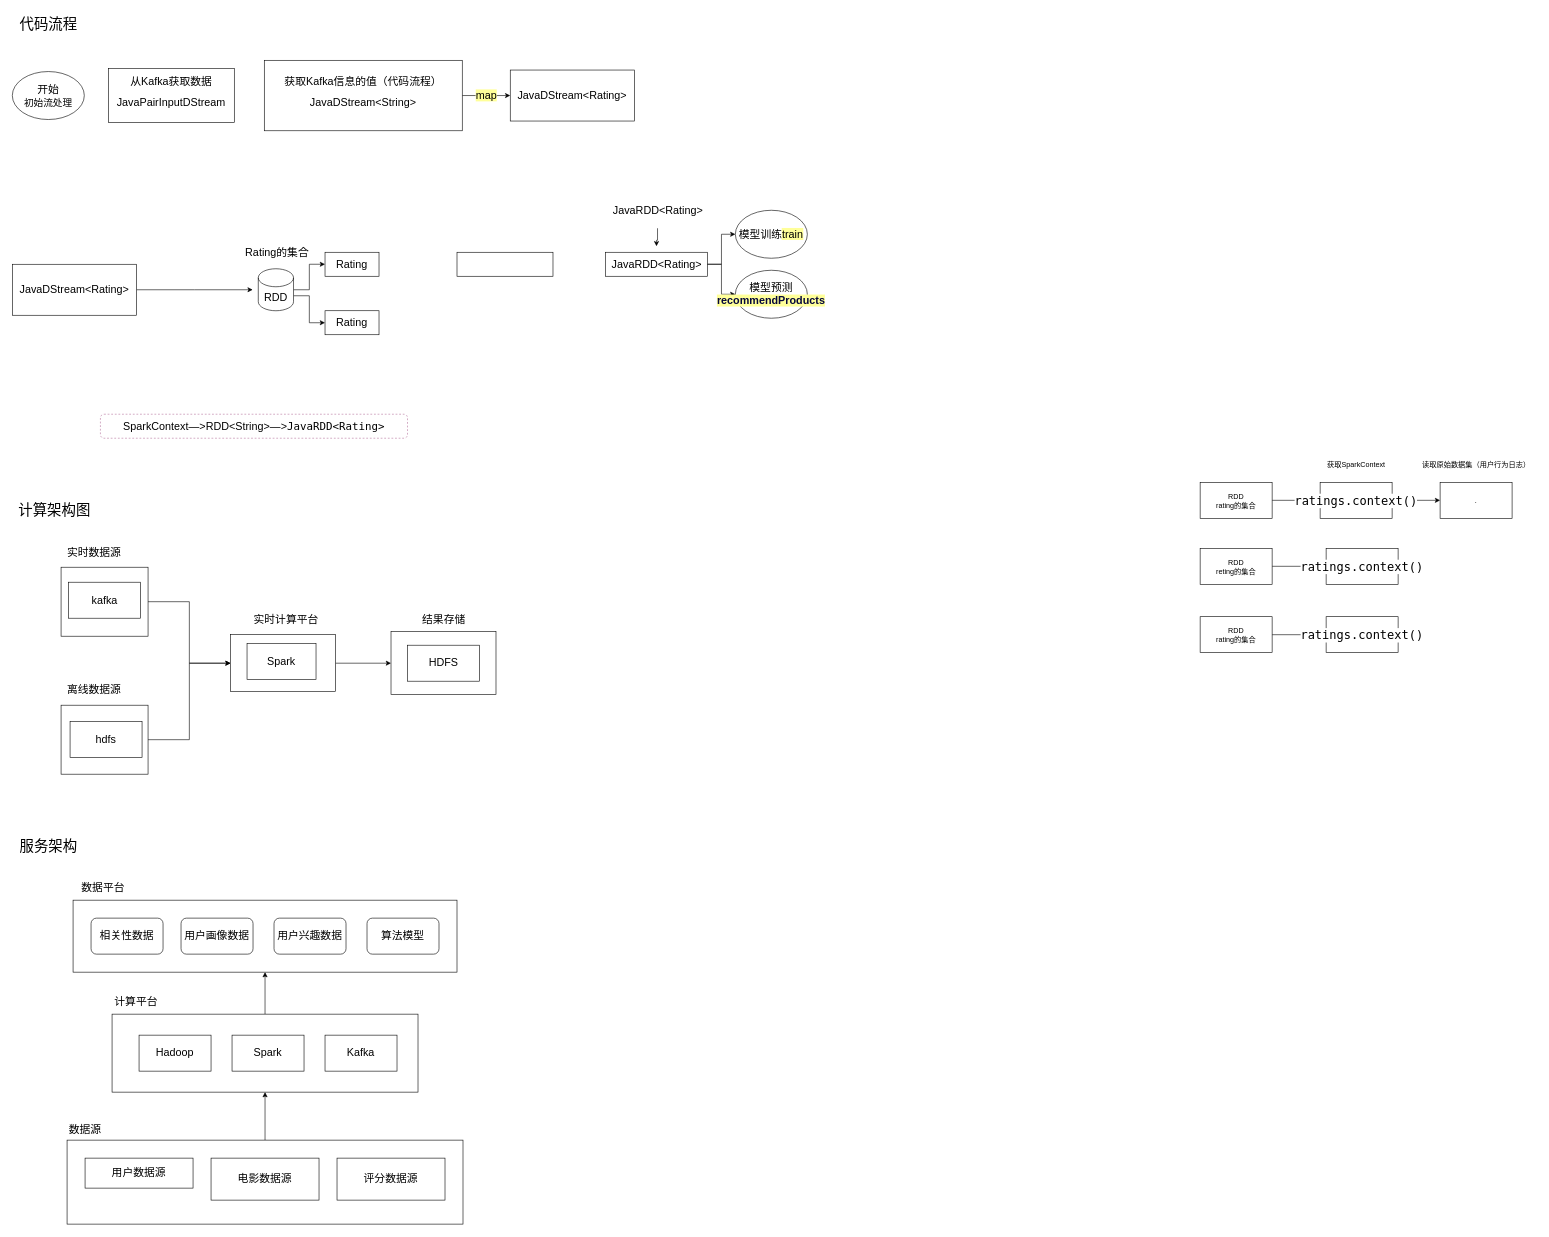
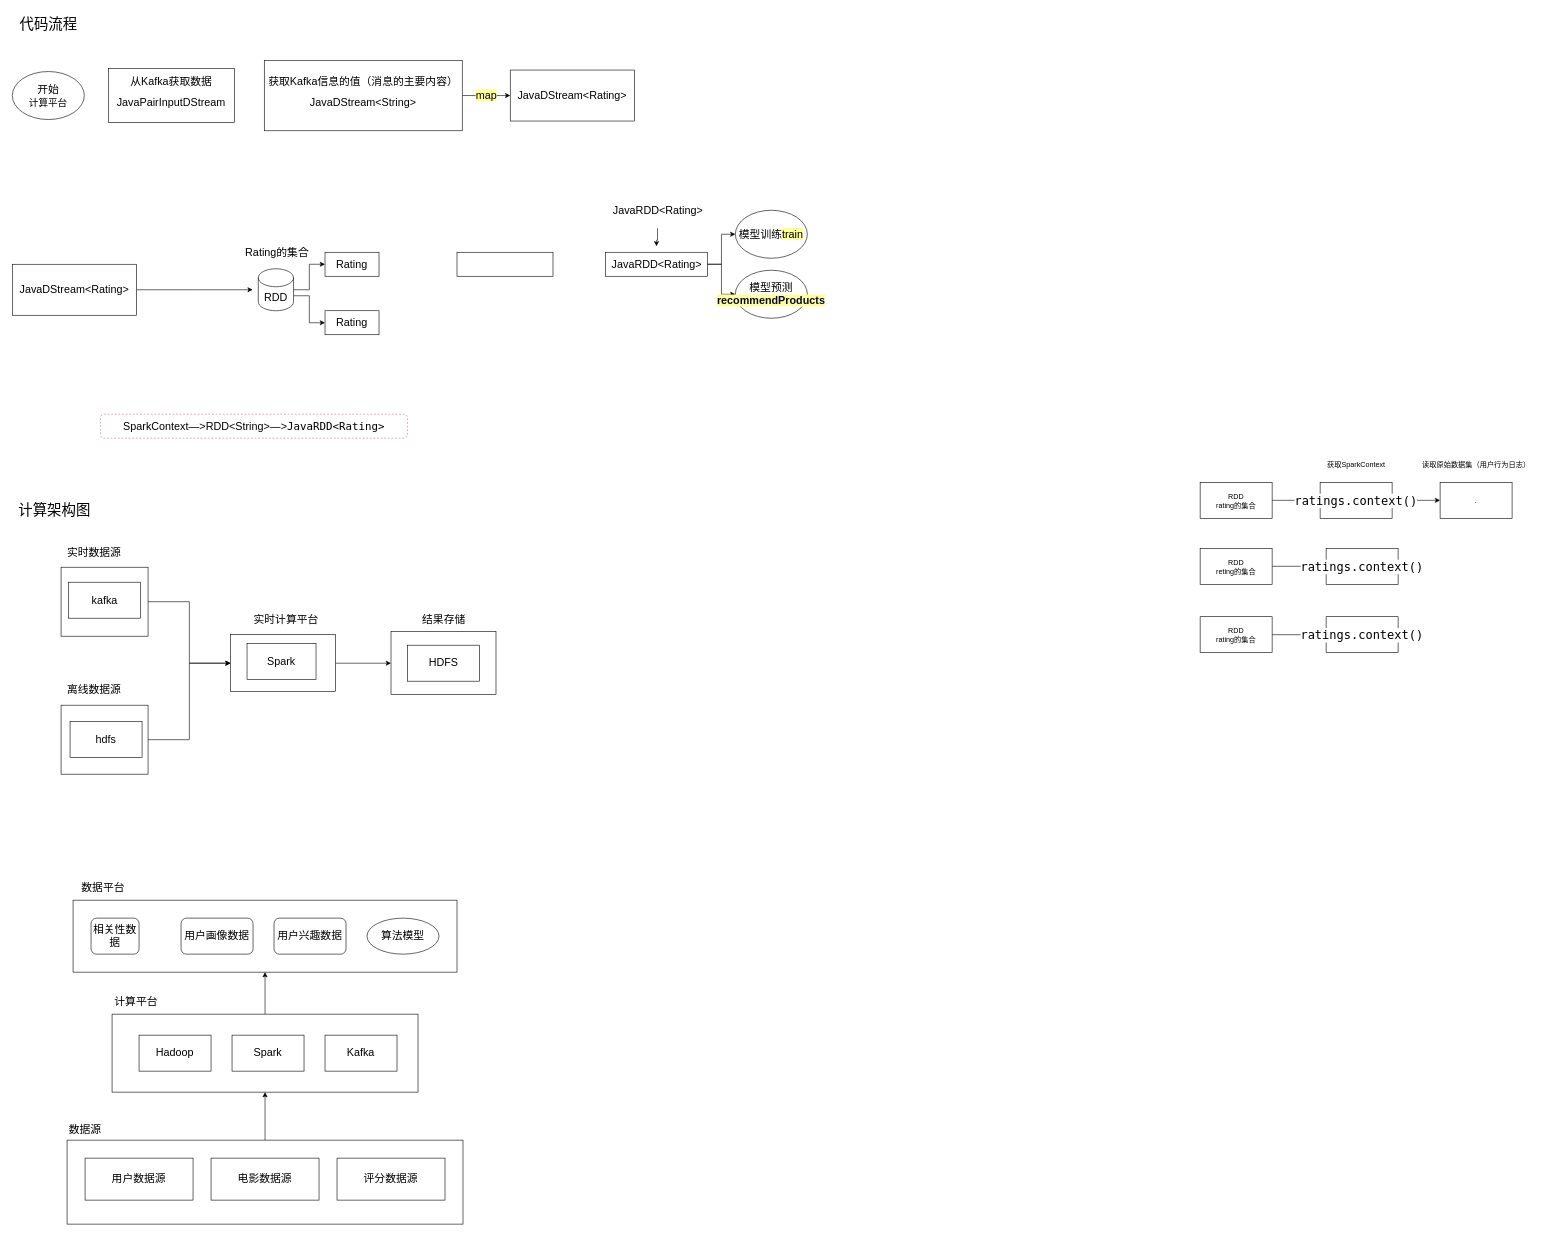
(48, 96) -> (48, 96)
(363, 96) -> (363, 96)
(48, 846) -> none
(127, 936) -> (115, 936)
(403, 936) -> (403, 936)
(139, 1173) -> (139, 1179)
